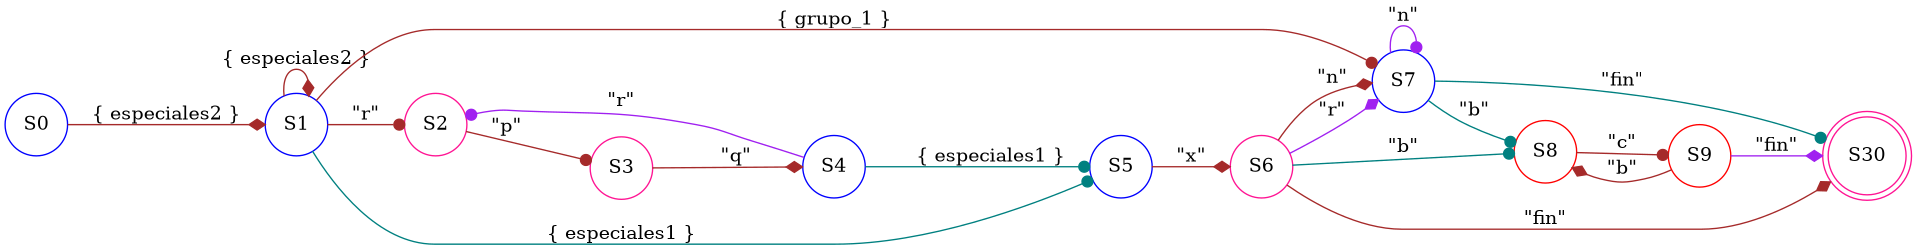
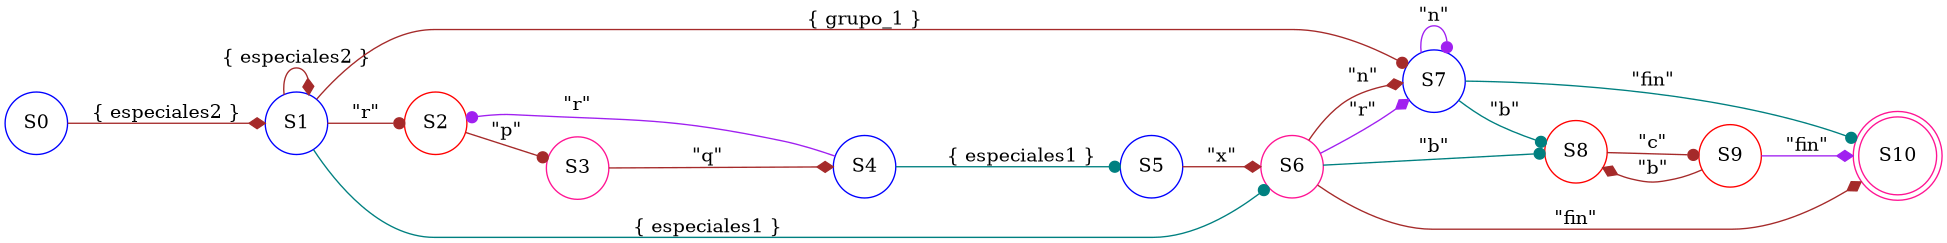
(436, 125) -> (436, 123)
(1867, 156) -> (1898, 156)
(683, 244) -> (775, 237)
